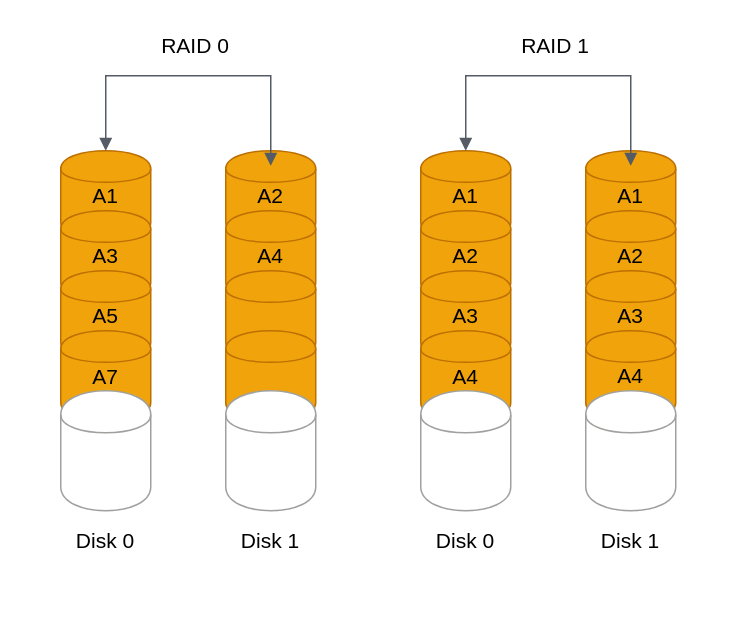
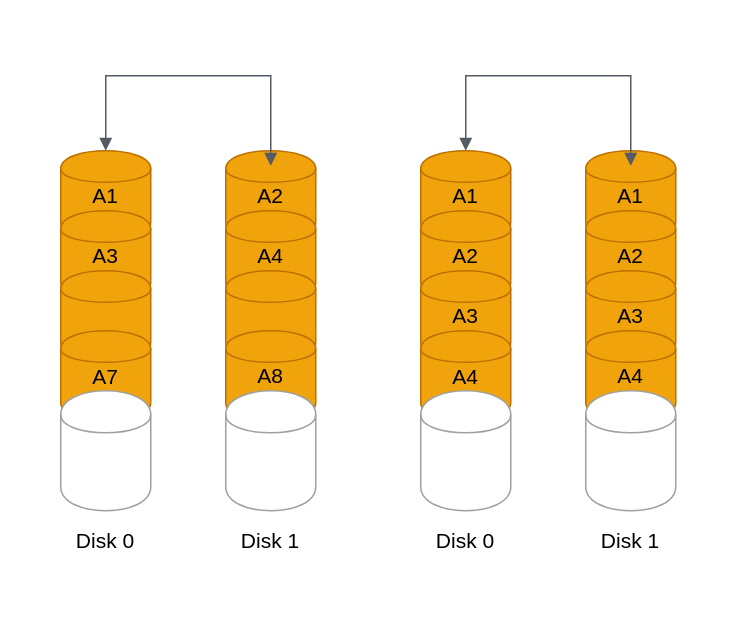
(196, 46) -> none
(556, 46) -> none
(106, 316) -> none
none -> (271, 376)
